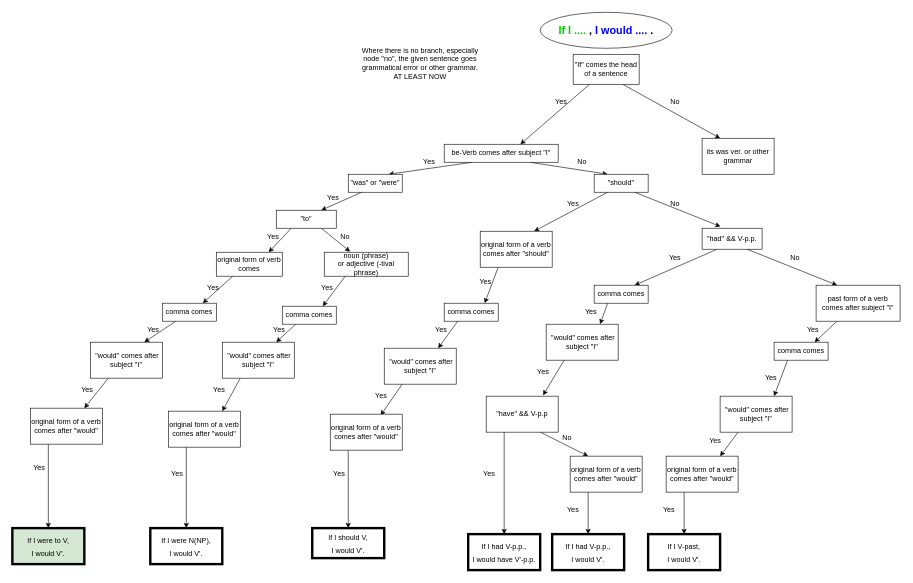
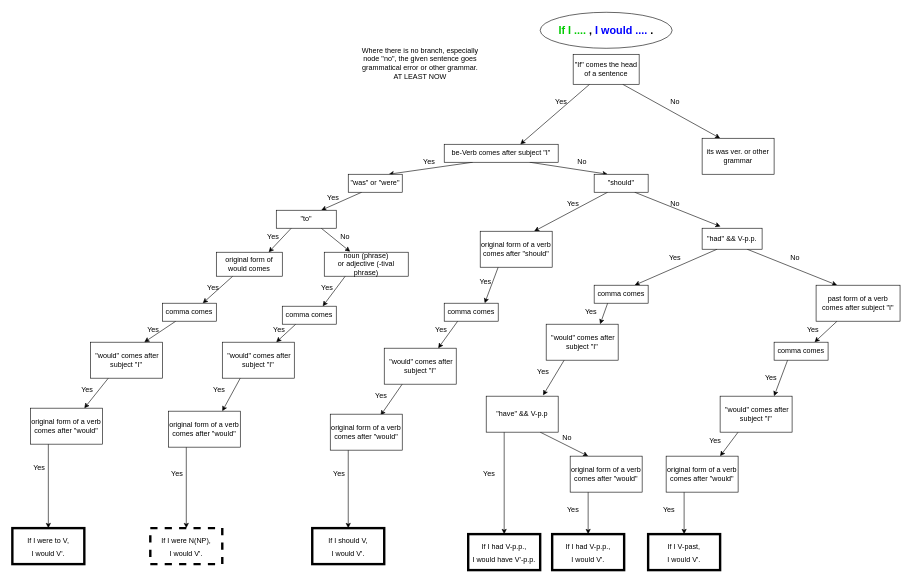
(249, 264) -> (249, 264)
(348, 543) -> (348, 546)
(48, 546) -> (48, 546)
(186, 546) -> (186, 546)
